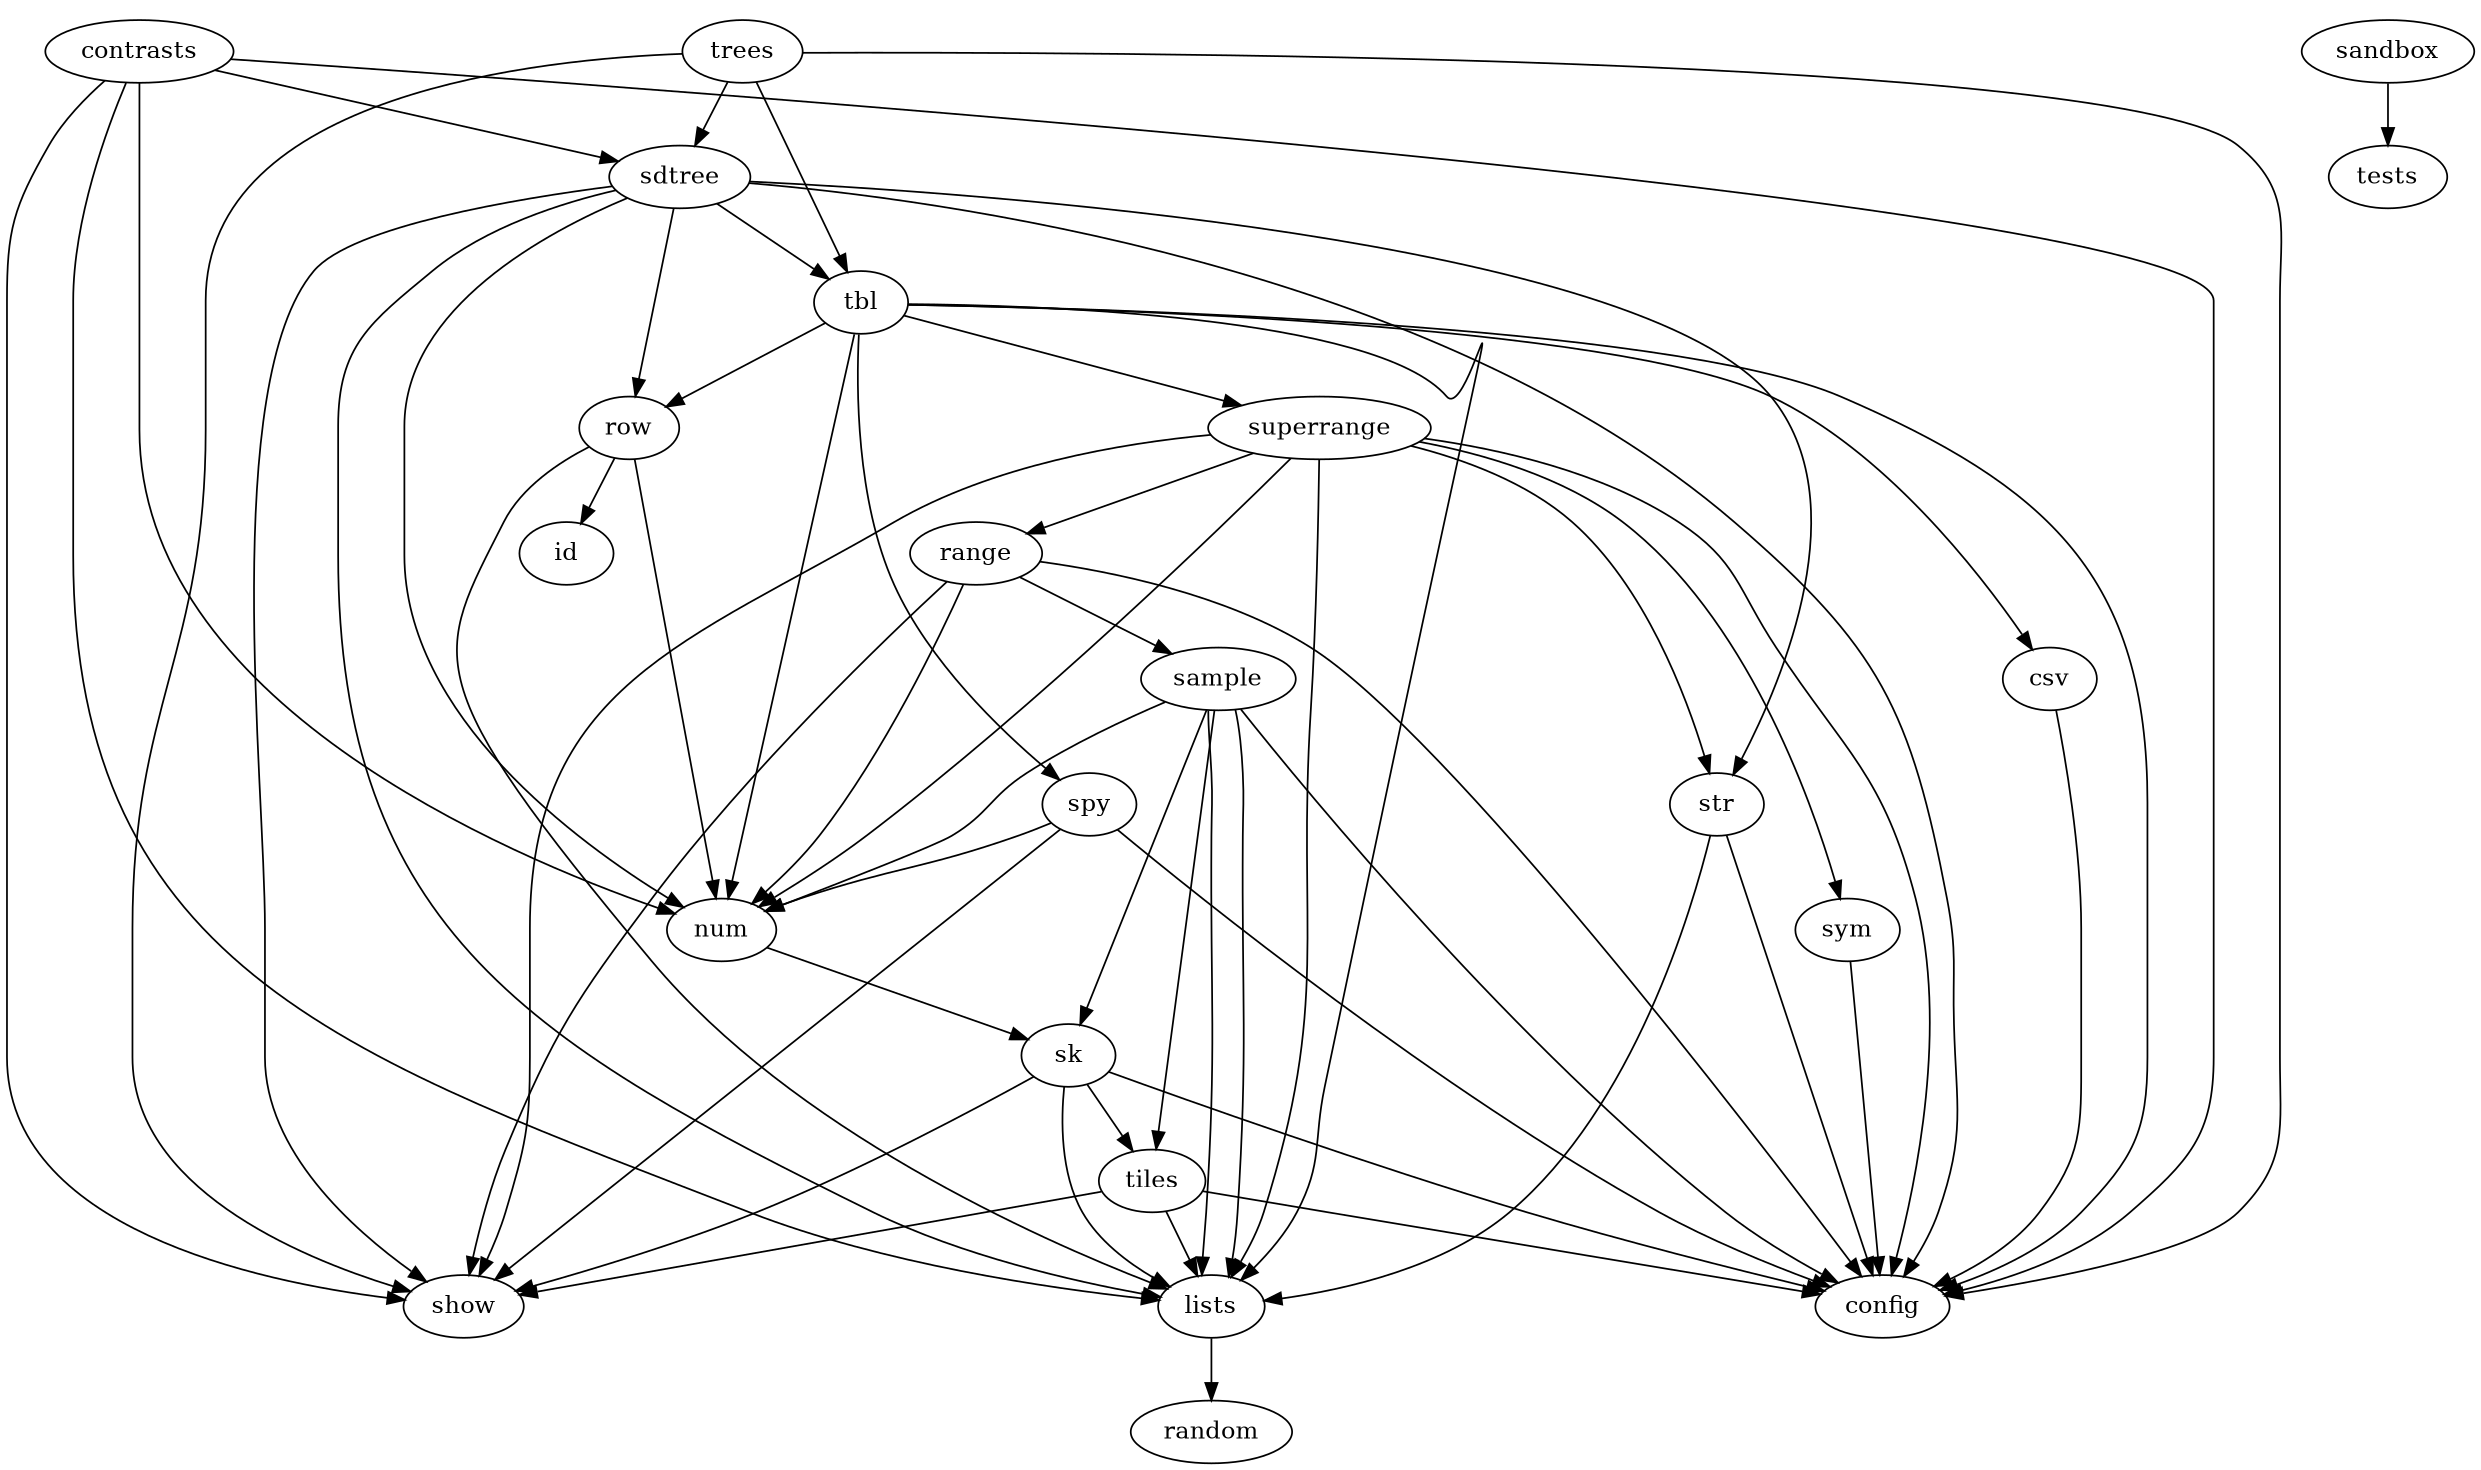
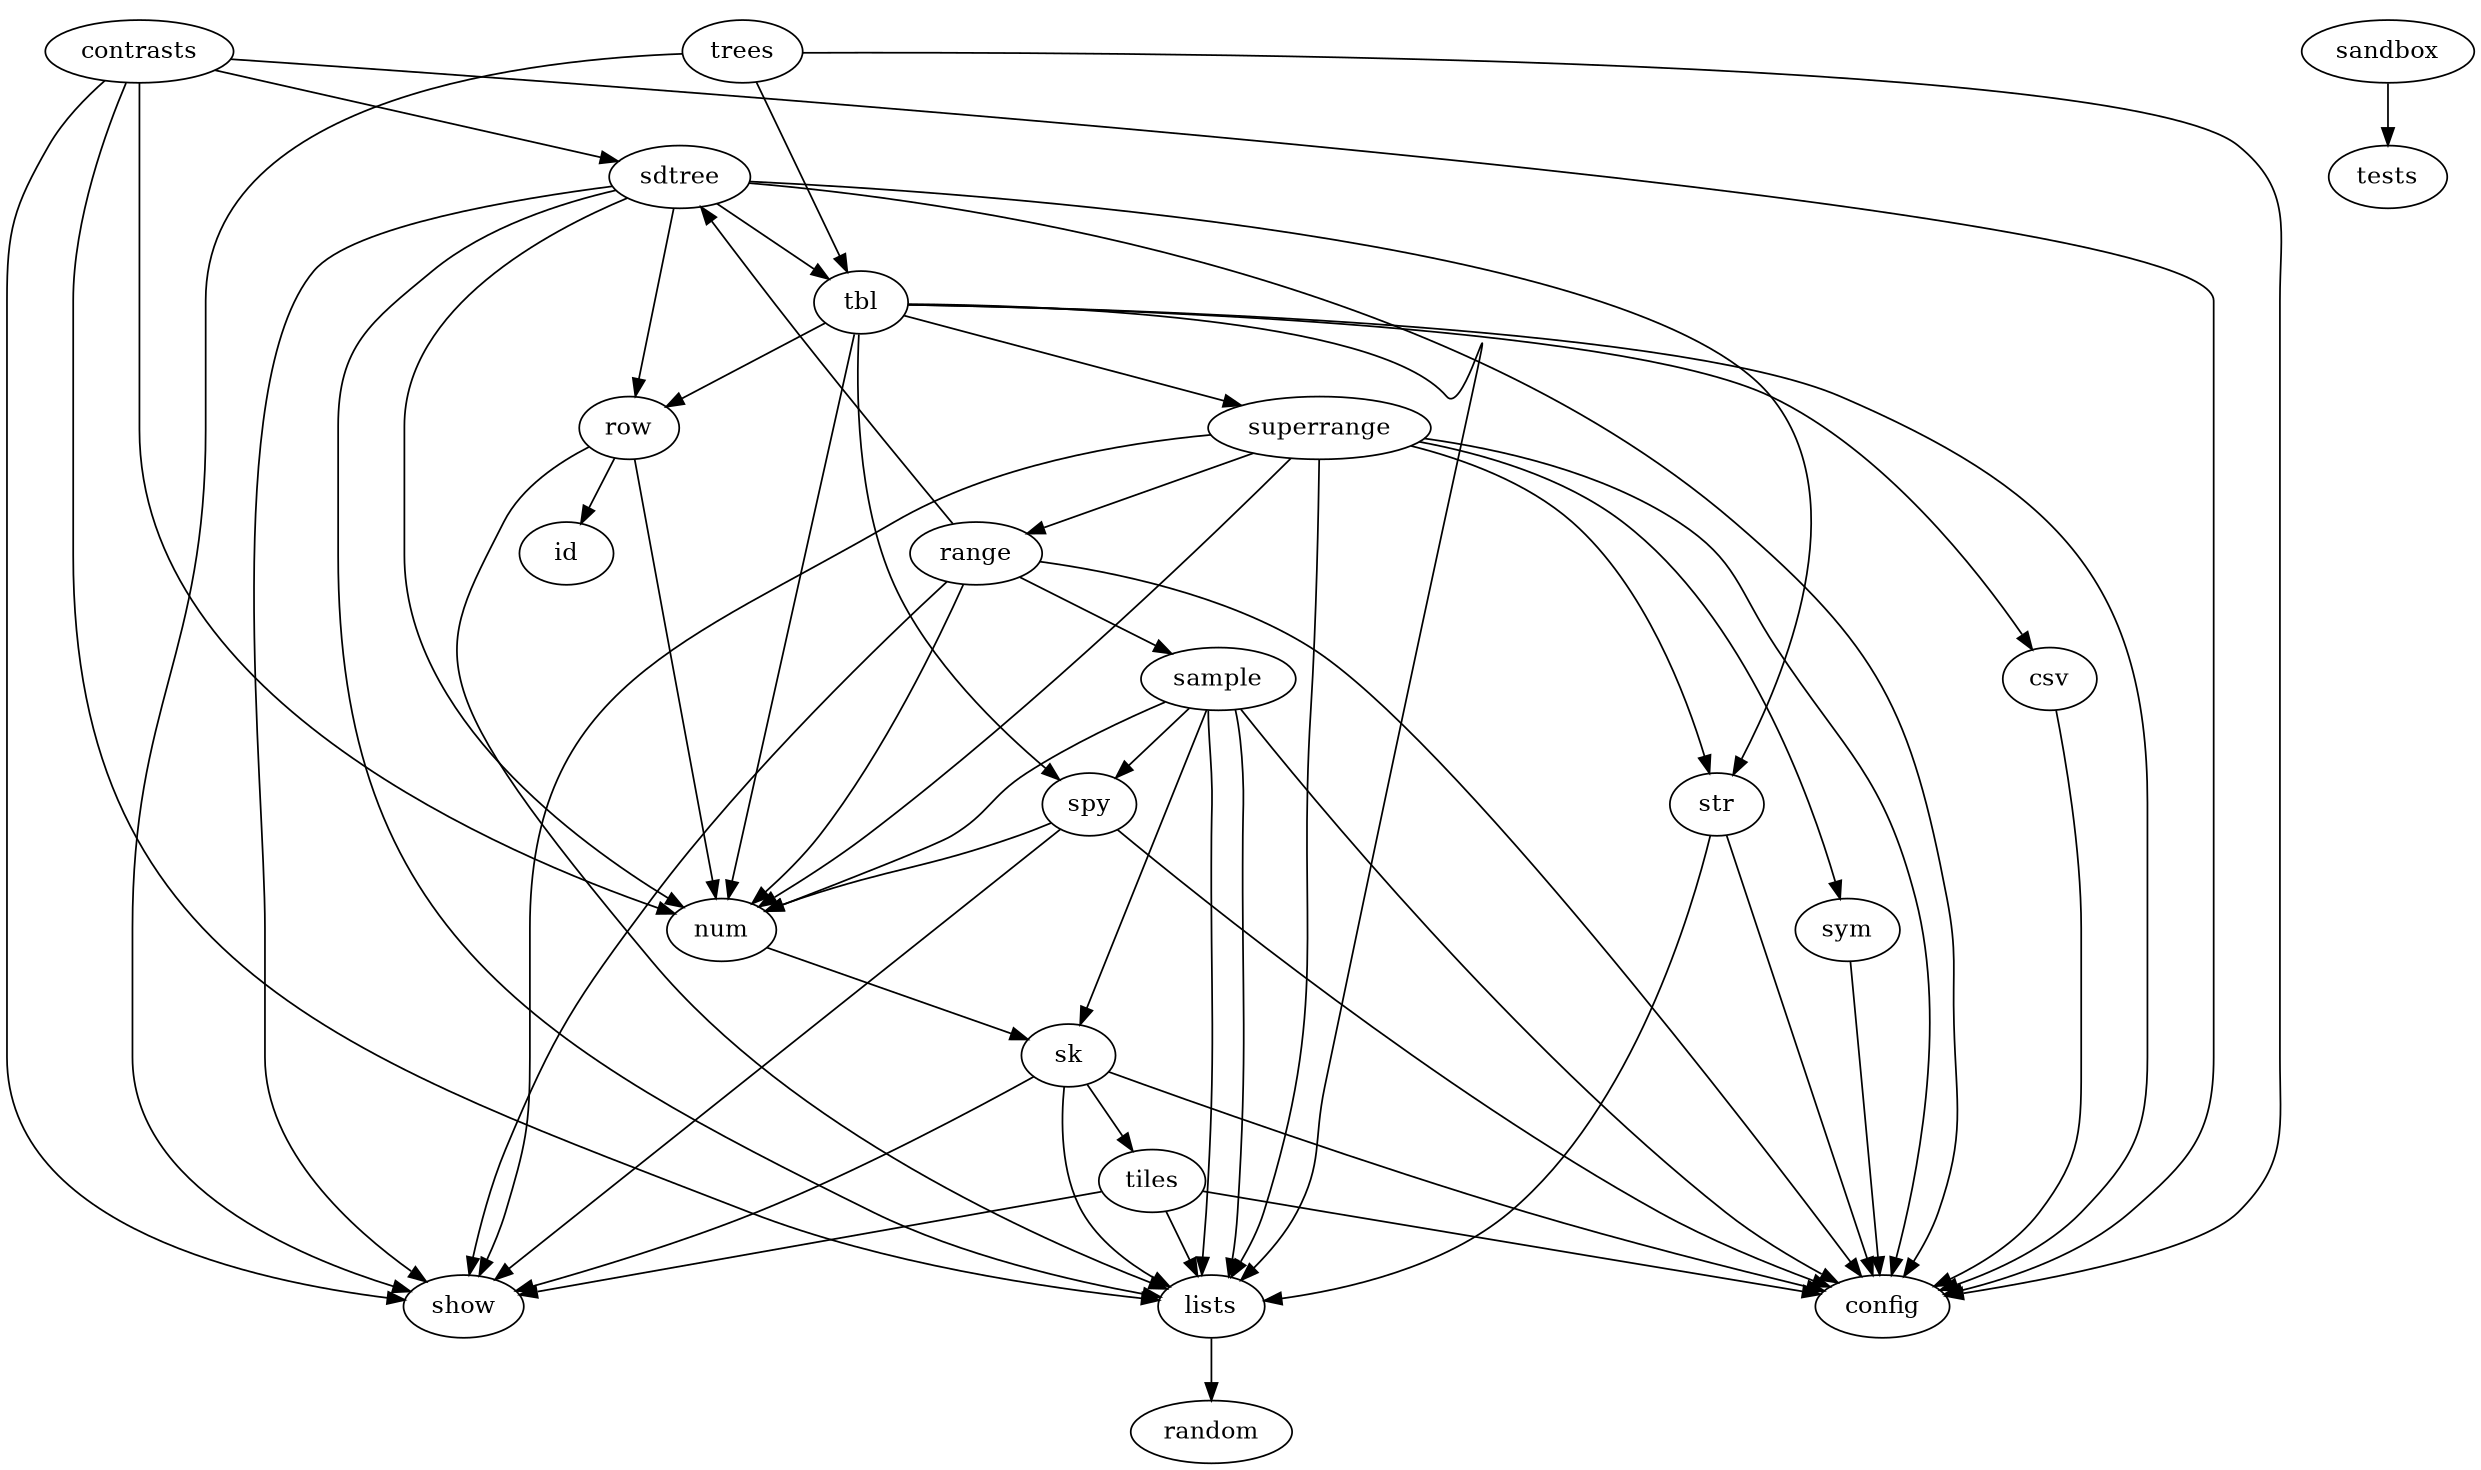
(715, 106) -> (830, 374)
(1186, 921) -> (1159, 737)
